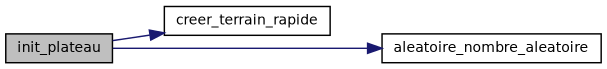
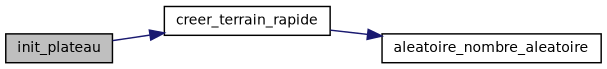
(240, 48) -> (349, 32)
